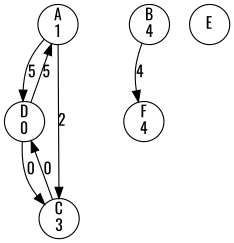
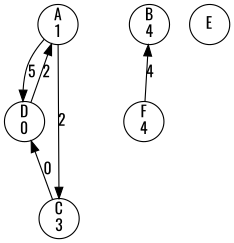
(136, 67) -> (146, 79)
(46, 73) -> (46, 73)
(24, 170) -> none
